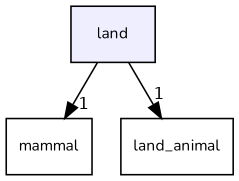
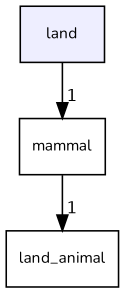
(141, 84) -> (62, 195)
